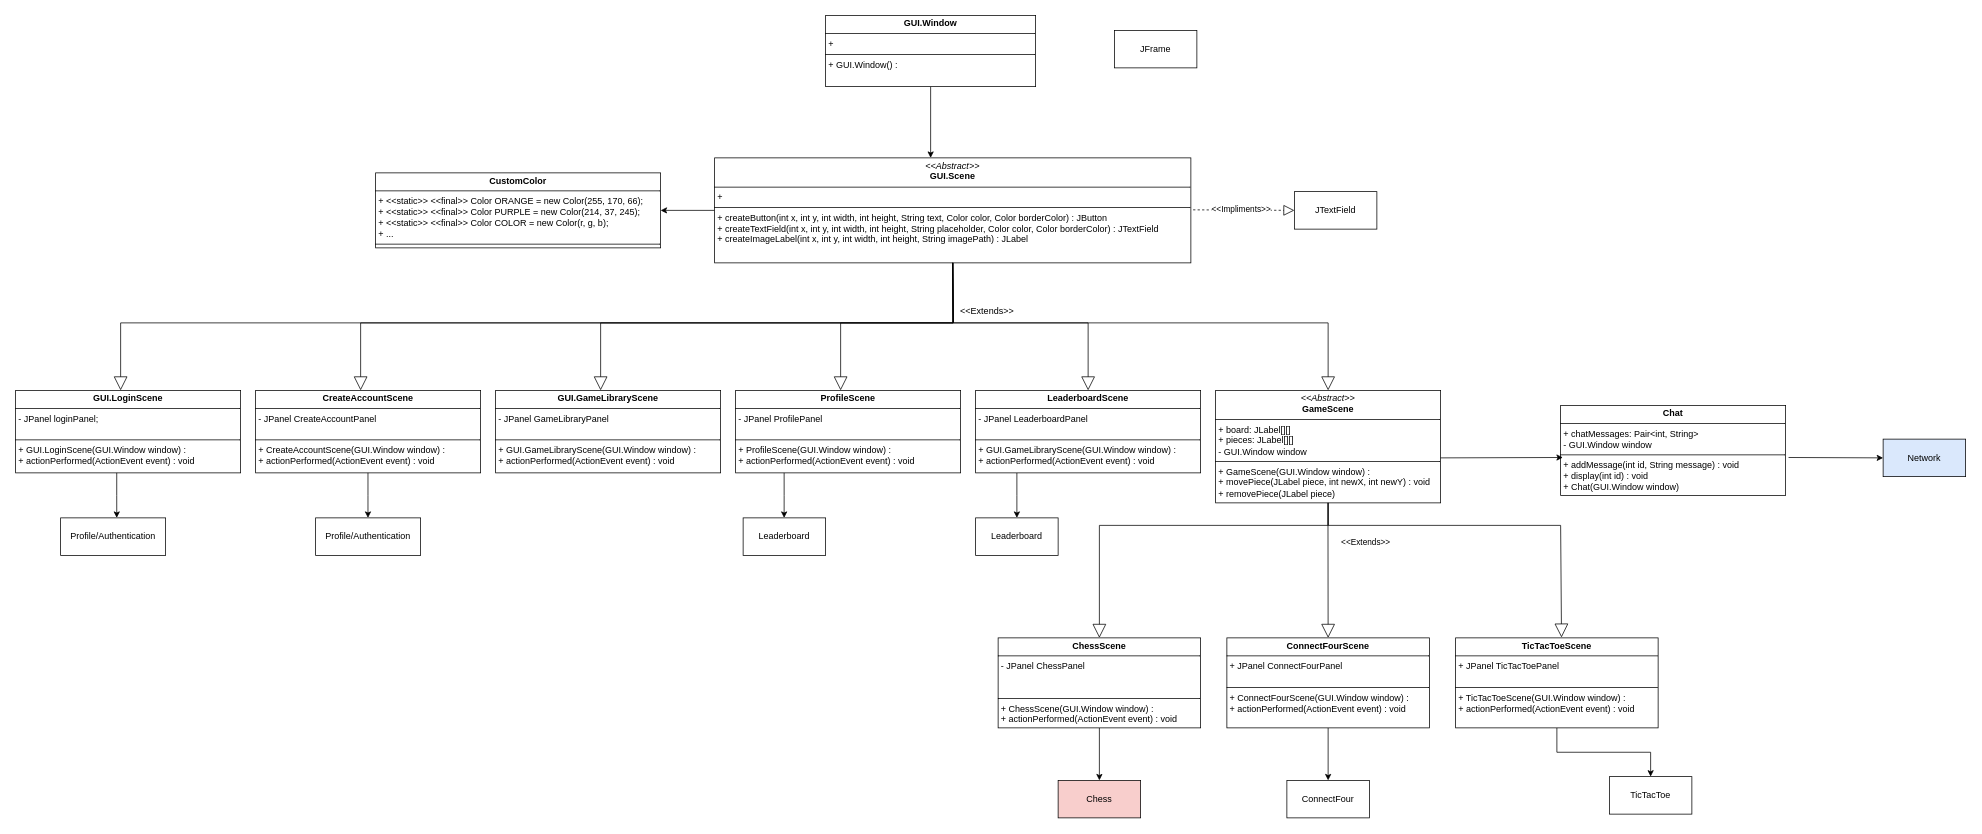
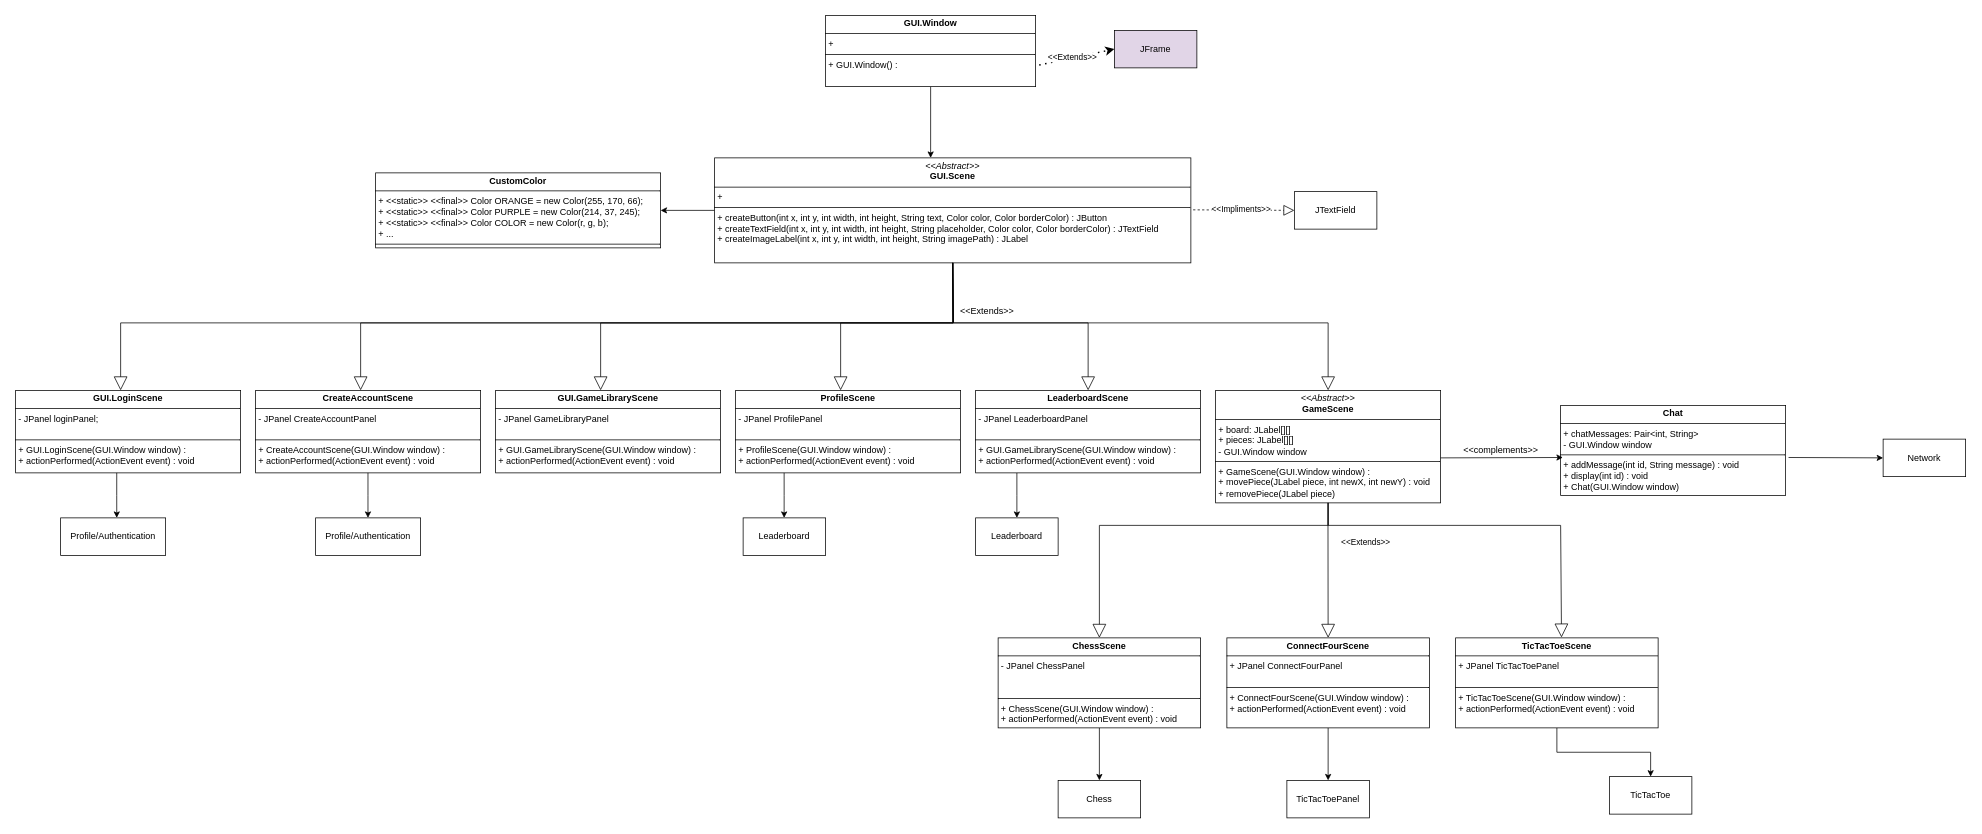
(1155, 49) -> (1155, 49)
none -> (1074, 58)
none -> (1500, 450)
(1924, 458) -> (1924, 458)
(1099, 799) -> (1099, 799)
(1328, 799) -> (1328, 799)
